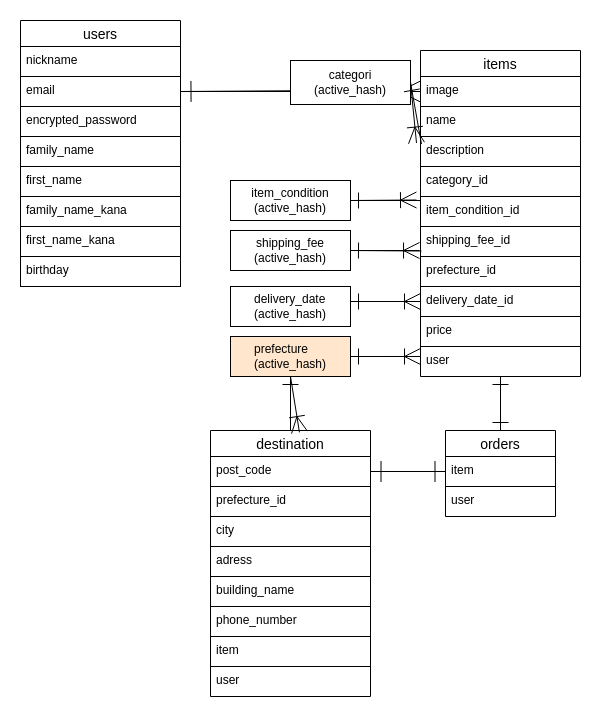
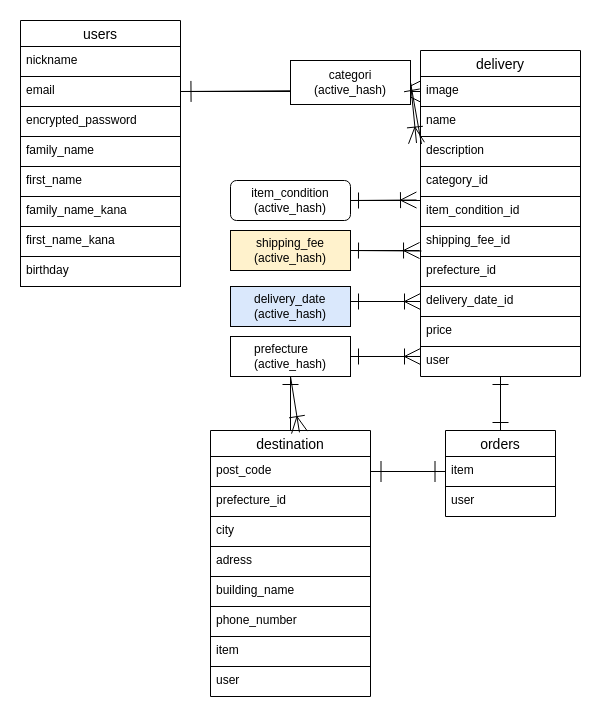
(500, 64) -> (500, 64)
(291, 201) -> (291, 201)
(291, 251) -> (291, 251)
(291, 307) -> (291, 307)
(291, 357) -> (291, 357)
